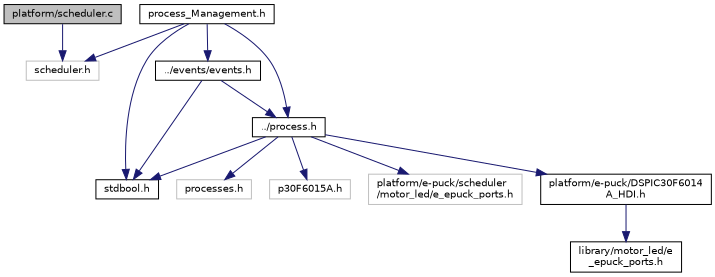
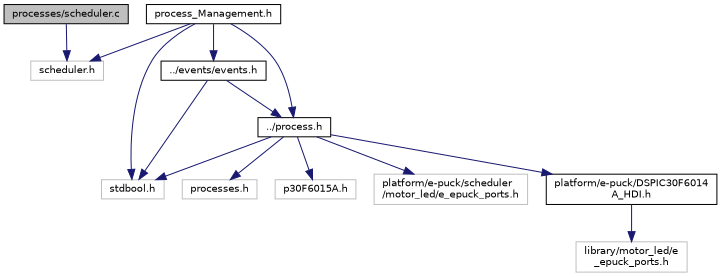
(63, 14) -> (66, 14)
(127, 189) -> (133, 189)
(626, 257) -> (632, 257)
